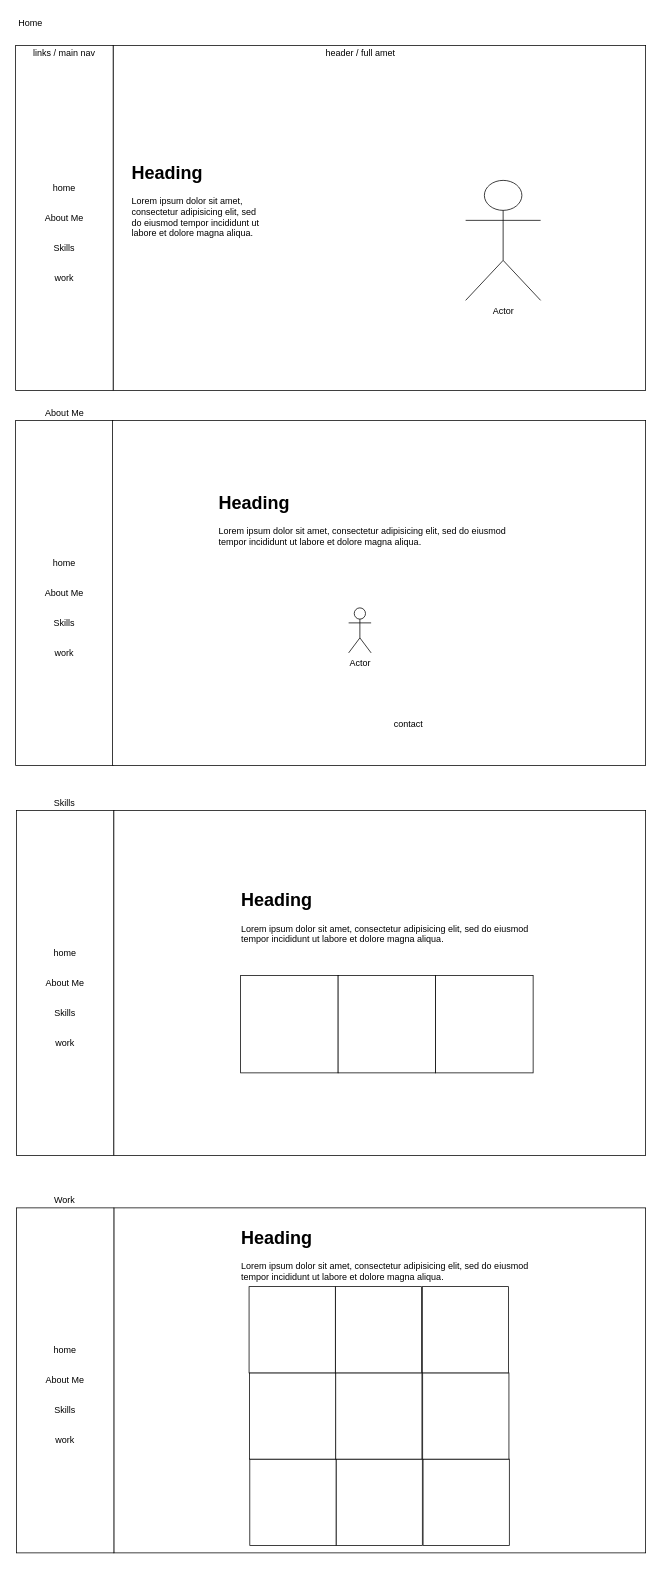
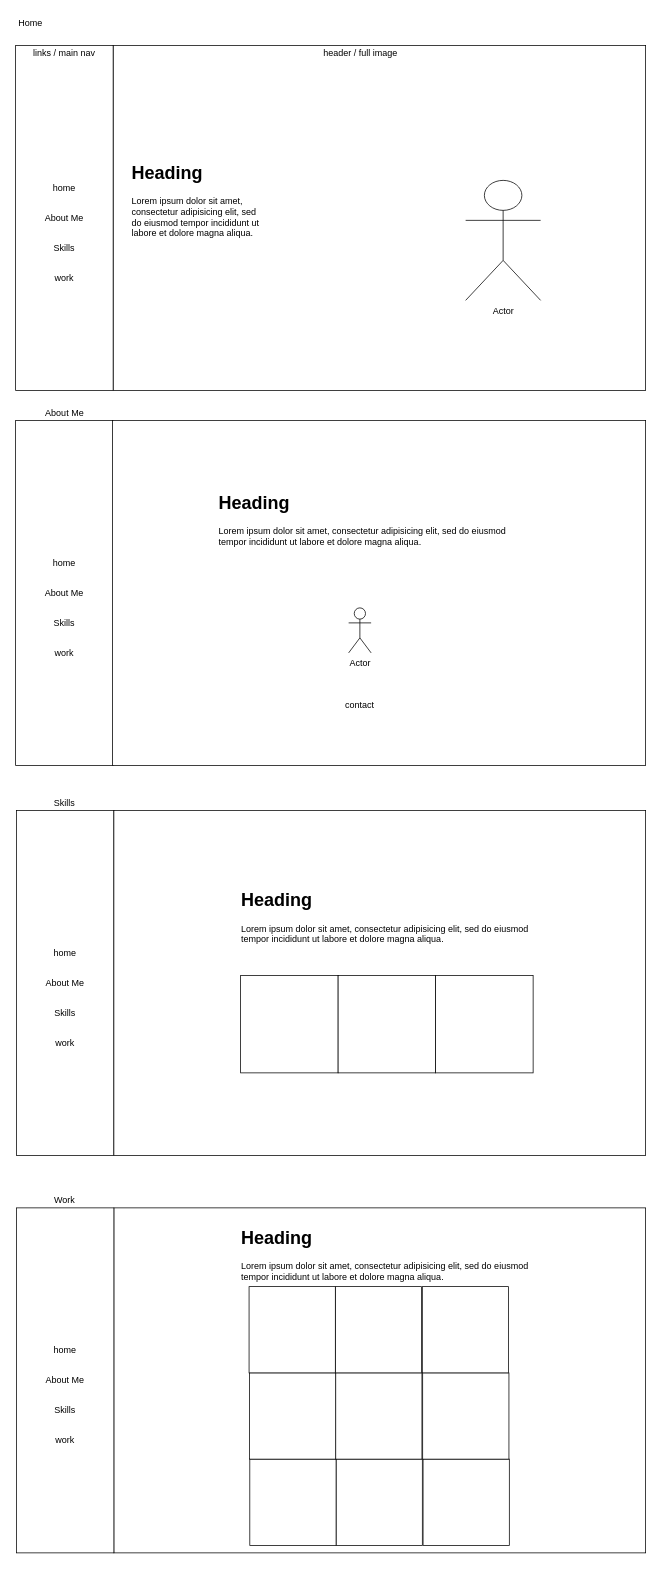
(360, 53) -> (360, 53)
(408, 724) -> (360, 705)
